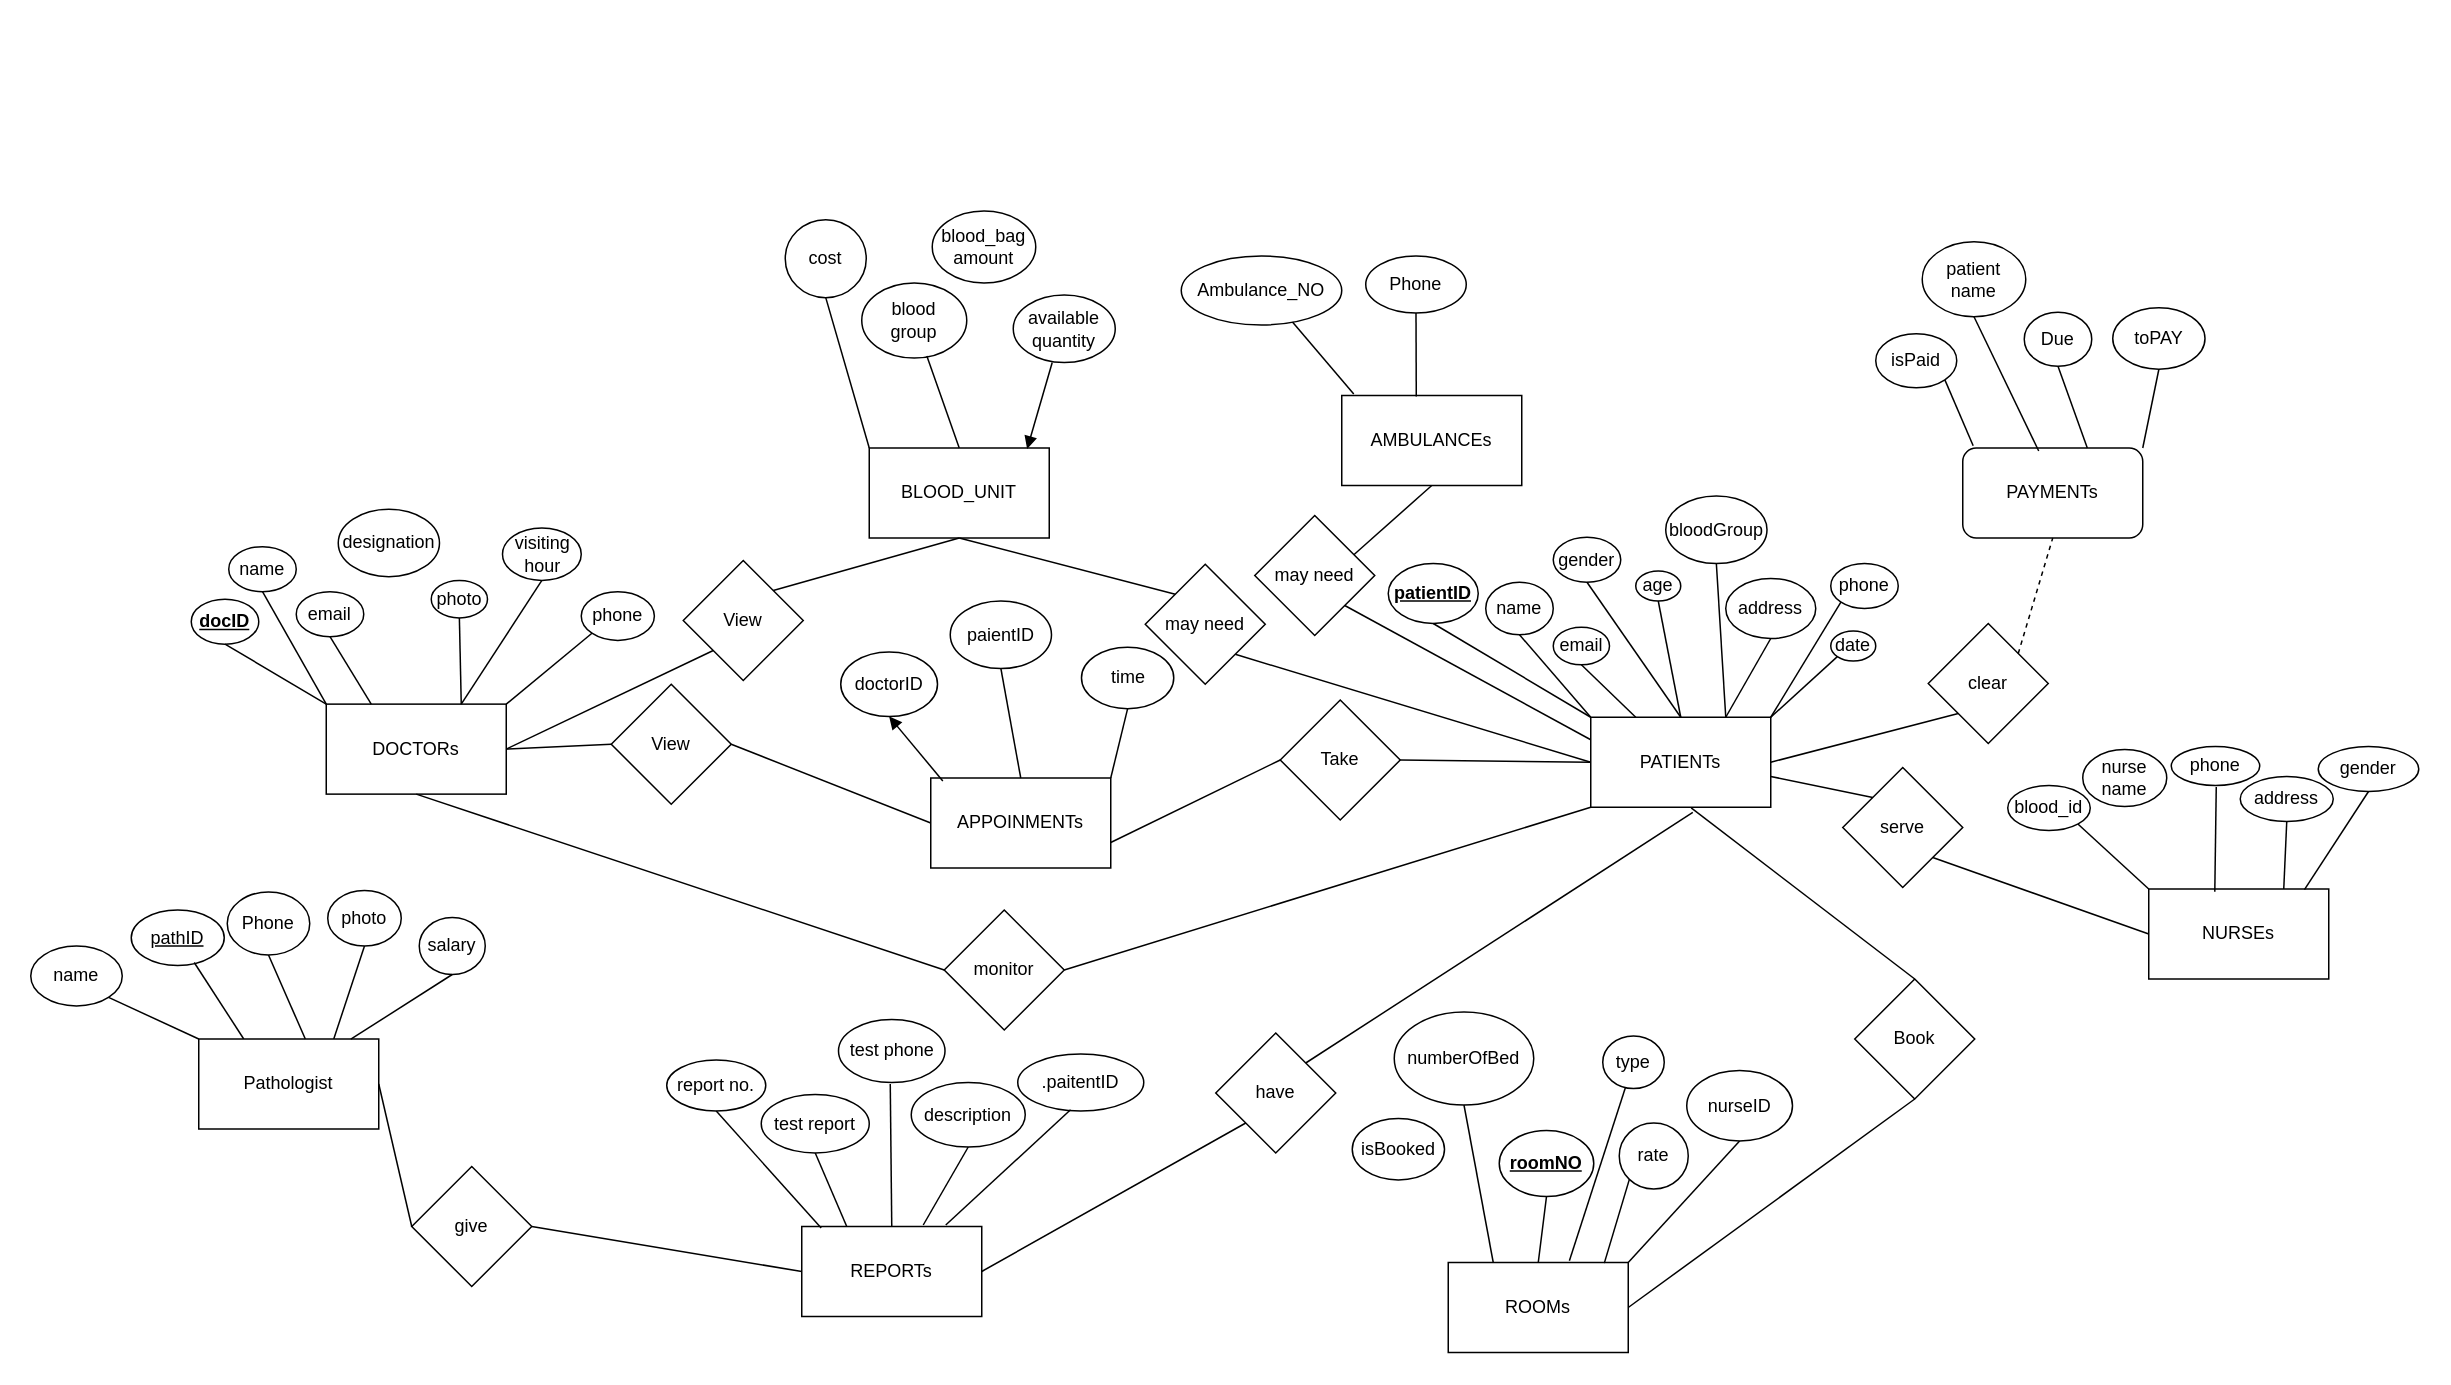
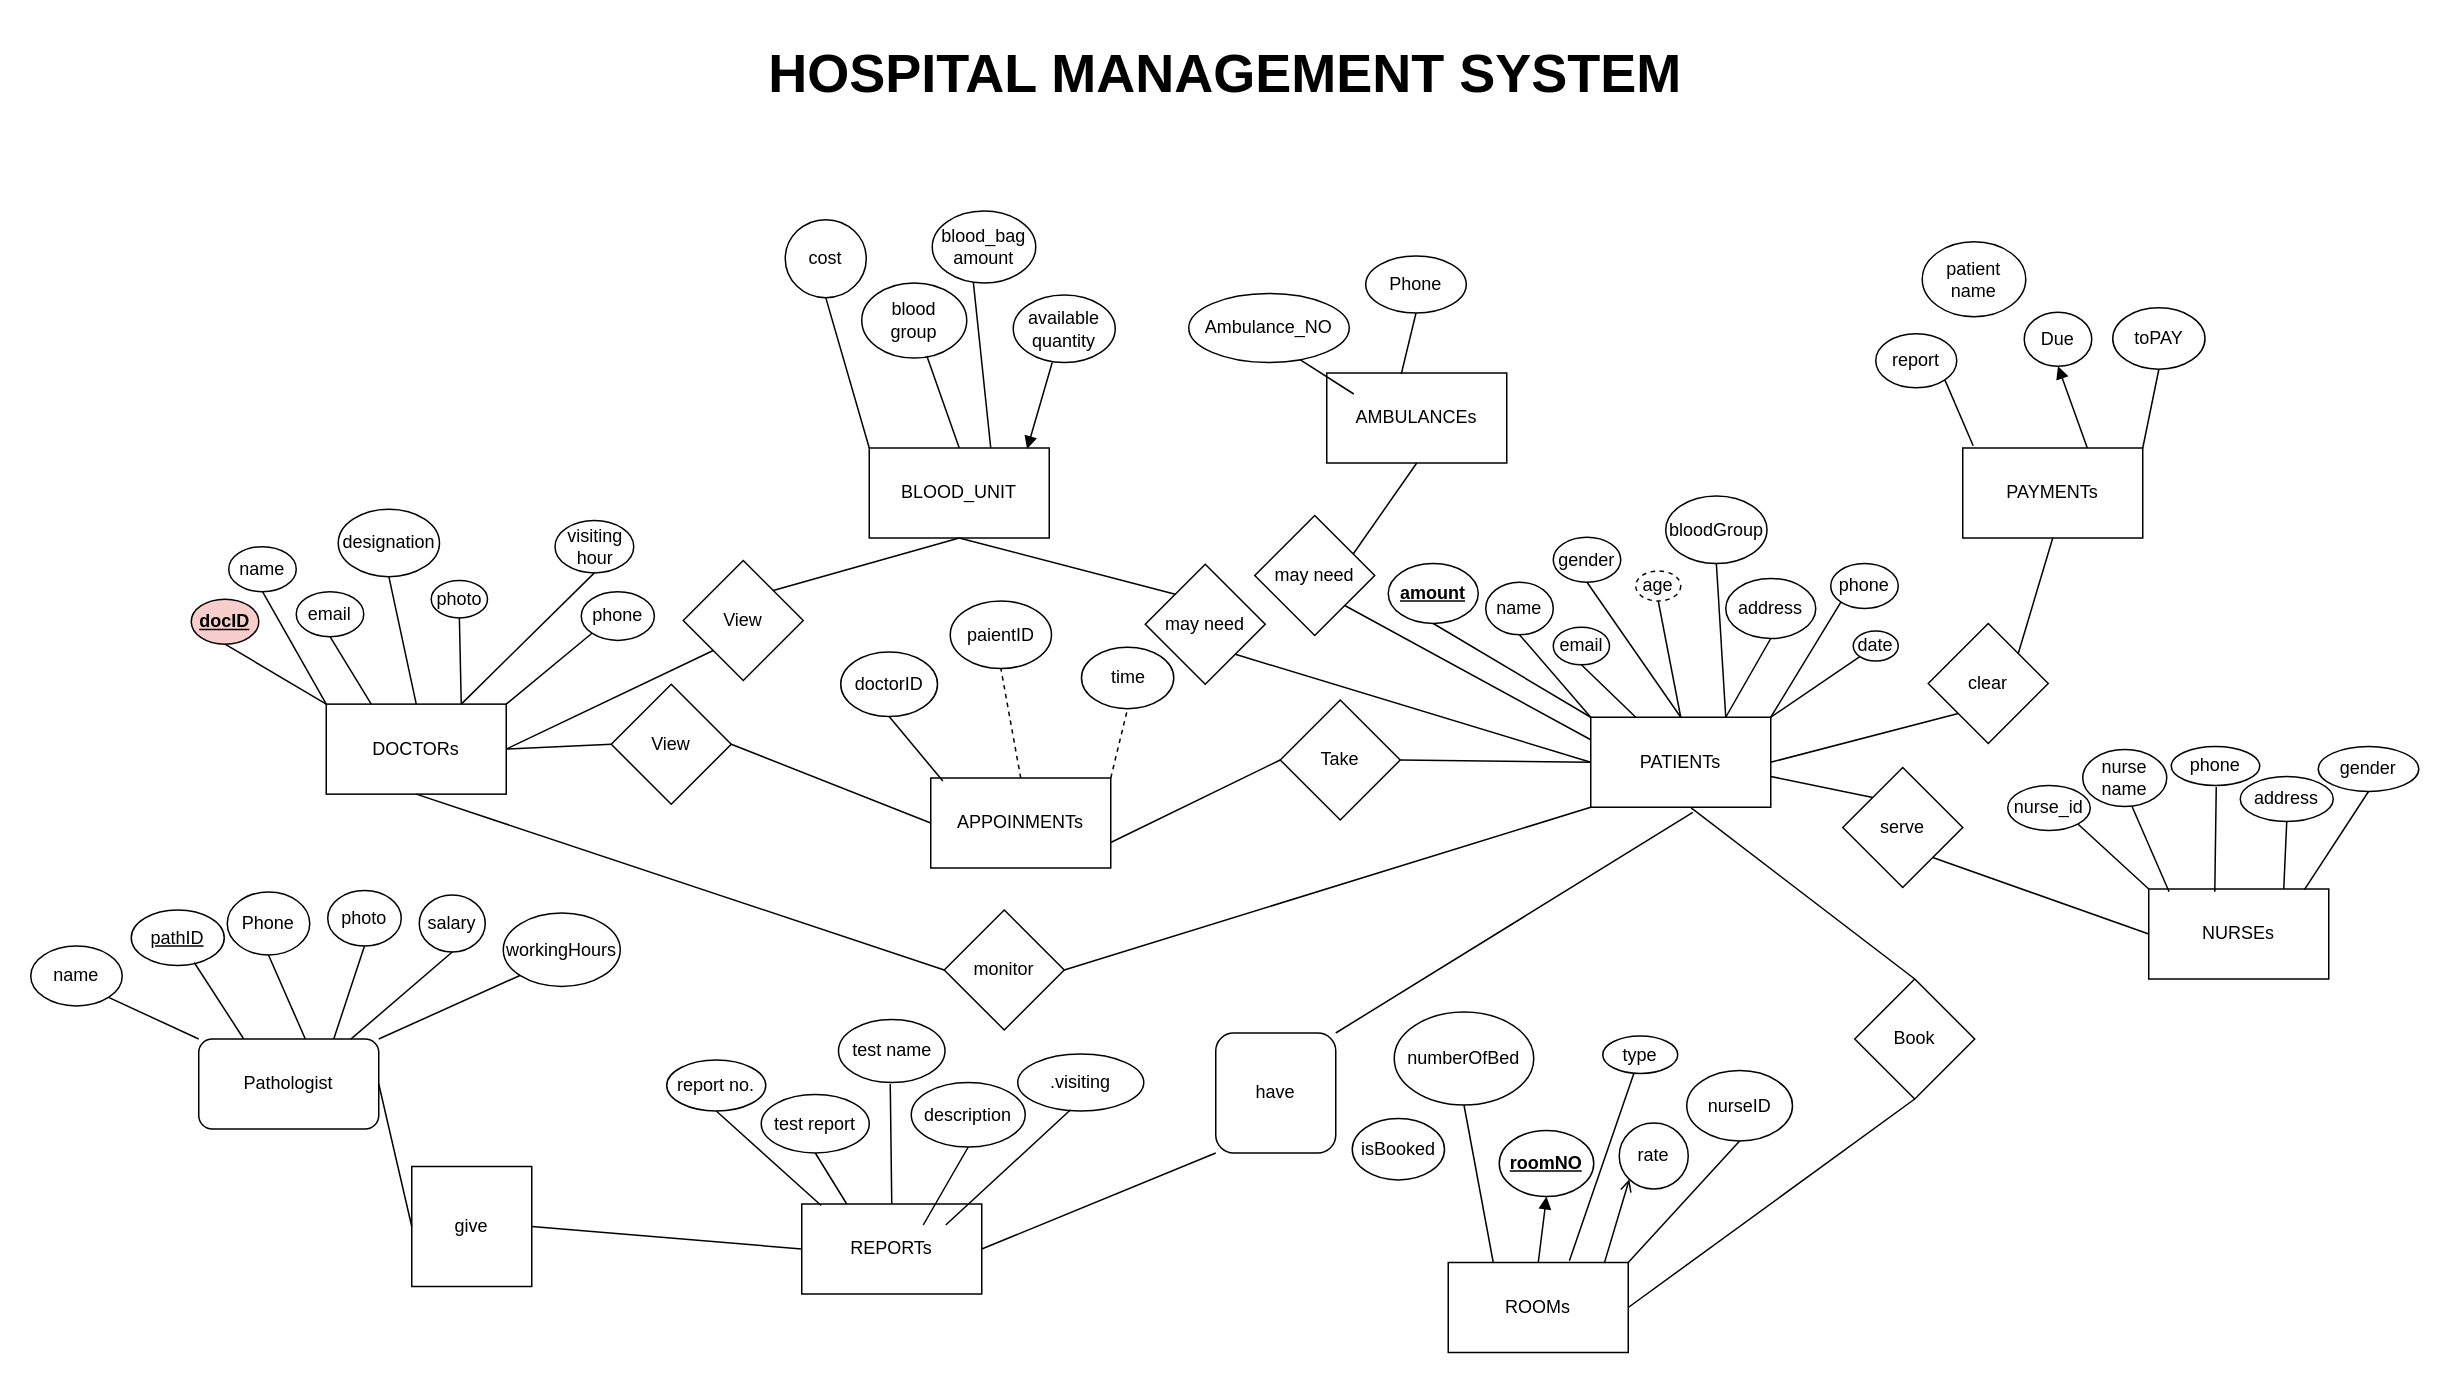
none -> (1225, 72)
(1262, 290) -> (1269, 328)
(1916, 361) -> (1916, 361)
none -> (982, 365)
(2061, 374) -> (2062, 378)
(2006, 383) -> none
(1432, 440) -> (1417, 418)
(2053, 493) -> (2053, 493)
(542, 554) -> (594, 546)
(1658, 586) -> (1658, 586)
(1433, 593) -> (1433, 593)
(2036, 595) -> (2036, 595)
(225, 621) -> (225, 621)
none -> (403, 640)
(1853, 646) -> (1876, 646)
(1011, 723) -> (1011, 723)
(898, 726) -> (894, 722)
(1120, 742) -> (1120, 742)
(2049, 808) -> (2049, 808)
none -> (2151, 849)
(452, 946) -> (452, 923)
none -> (562, 950)
none -> (449, 1007)
(893, 1051) -> (893, 1051)
(1634, 1062) -> (1640, 1055)
(1081, 1082) -> (1081, 1082)
(289, 1084) -> (289, 1084)
(1276, 1093) -> (1276, 1093)
(1628, 1184) -> (1628, 1185)
(1546, 1204) -> (1545, 1210)
(472, 1226) -> (472, 1226)
(892, 1271) -> (892, 1249)
